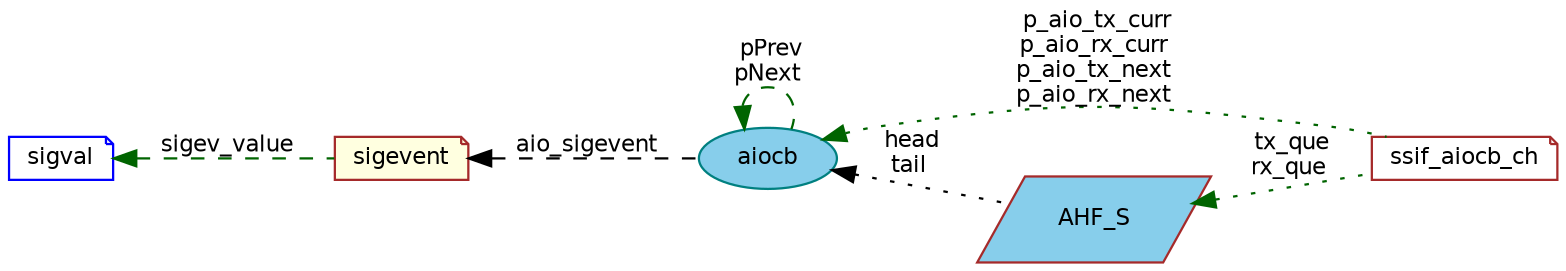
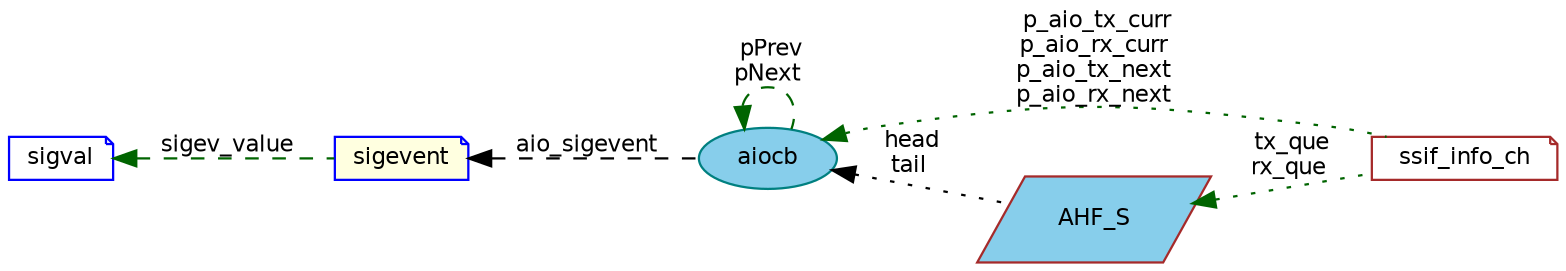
(402, 158) -> (402, 158)
(1465, 158) -> (1465, 158)
